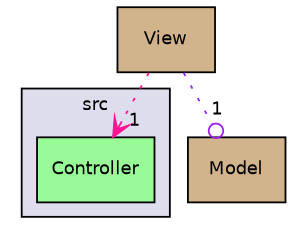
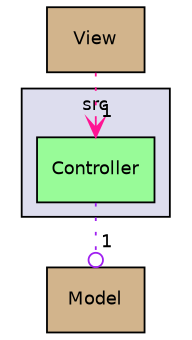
(198, 98) -> (96, 228)
